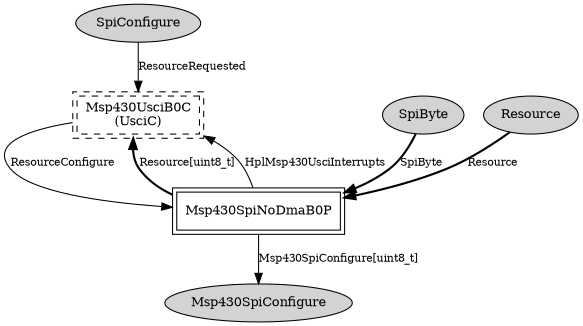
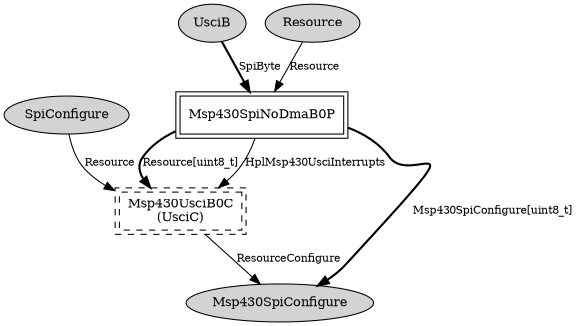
(193, 67) -> (110, 163)
(423, 115) -> (212, 23)
(436, 173) -> (291, 62)
(37, 185) -> (229, 256)
(259, 254) -> (413, 190)
